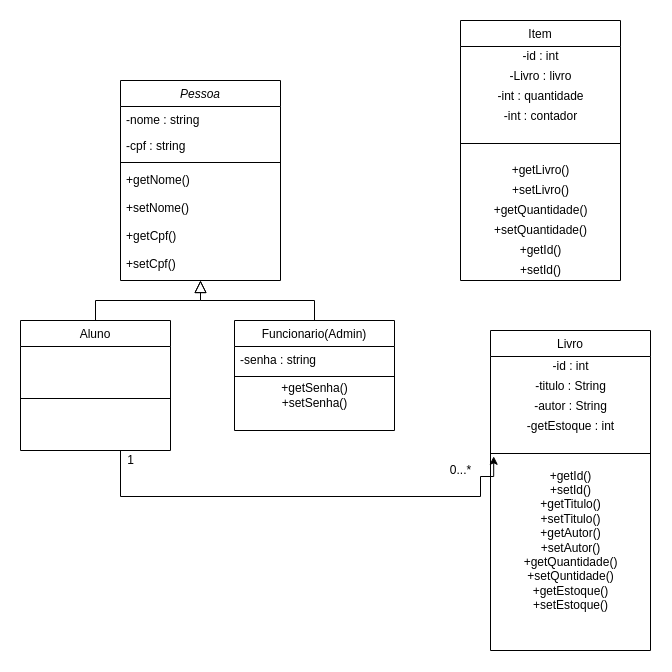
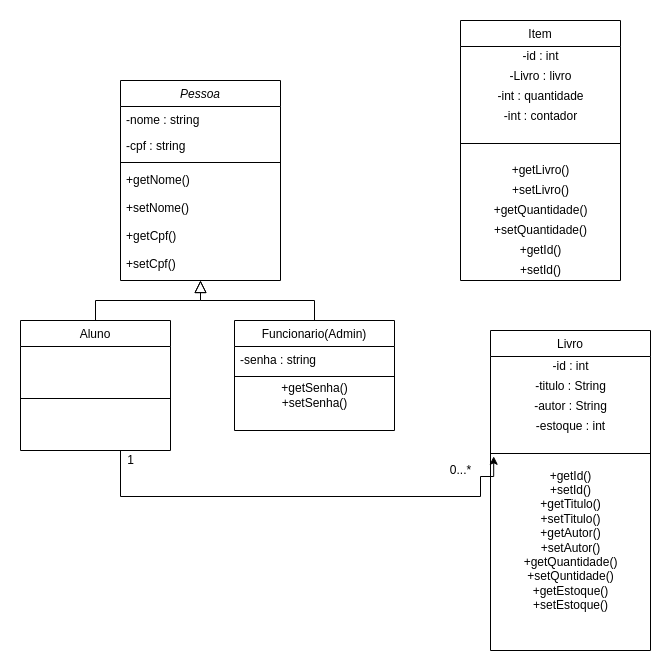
(571, 427) -> (571, 427)
